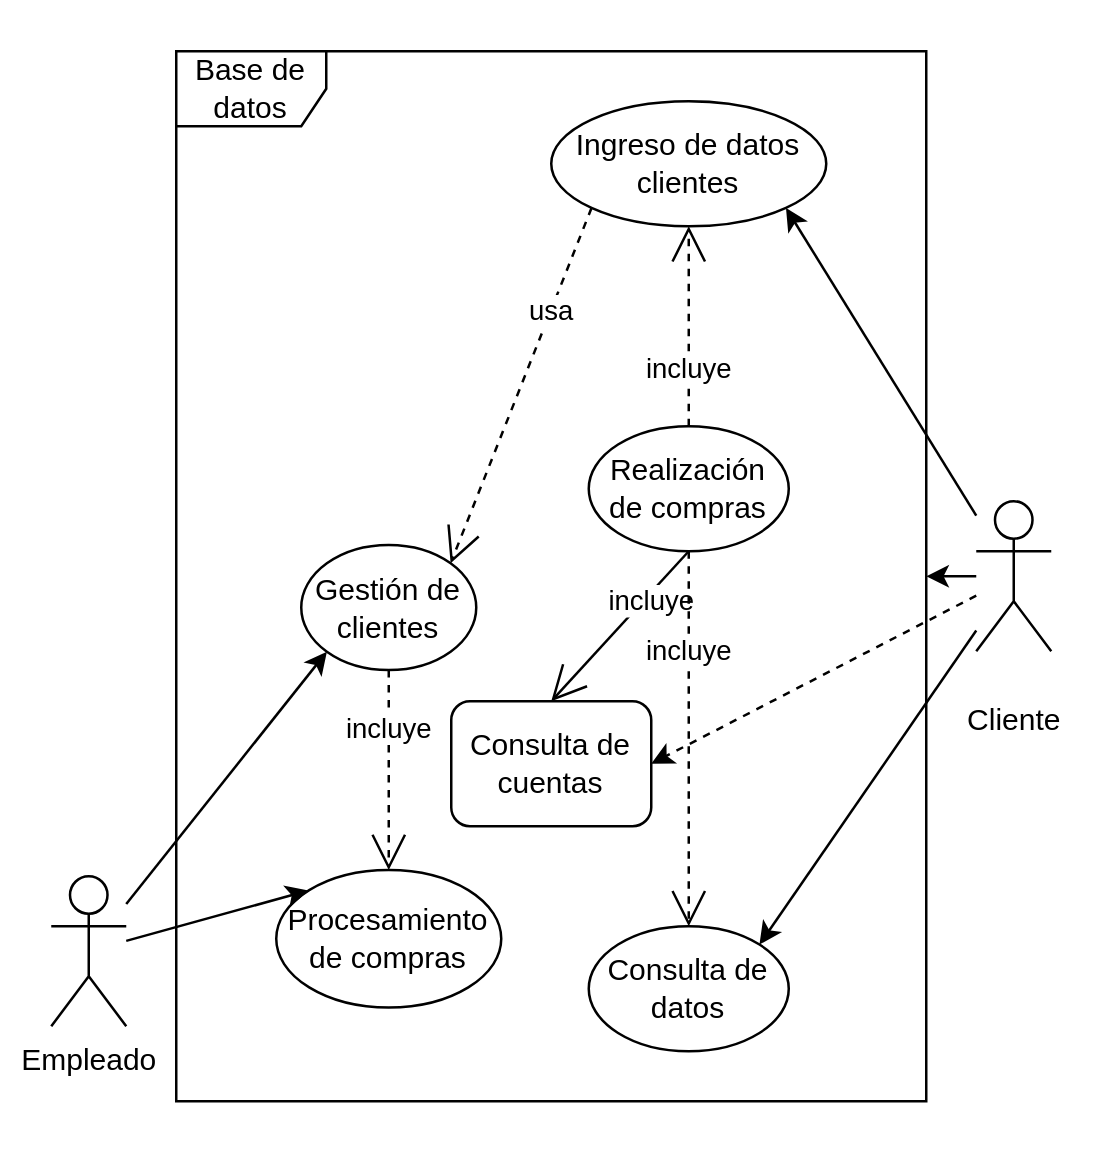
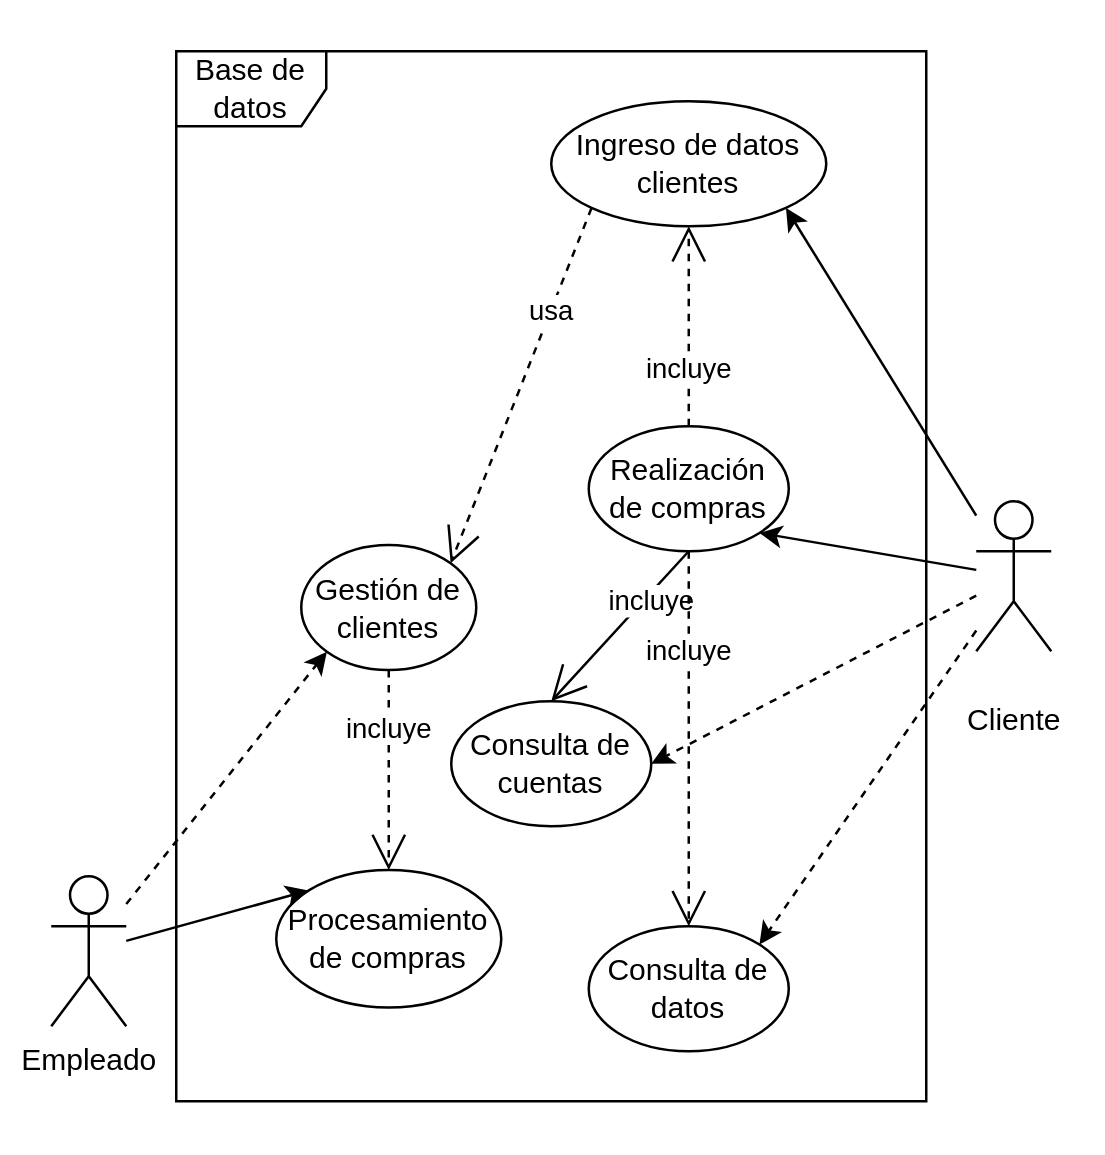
(959, 576) -> (848, 548)
(247, 752) -> (247, 752)
(551, 764) -> (551, 764)
(848, 817) -> (848, 817)
